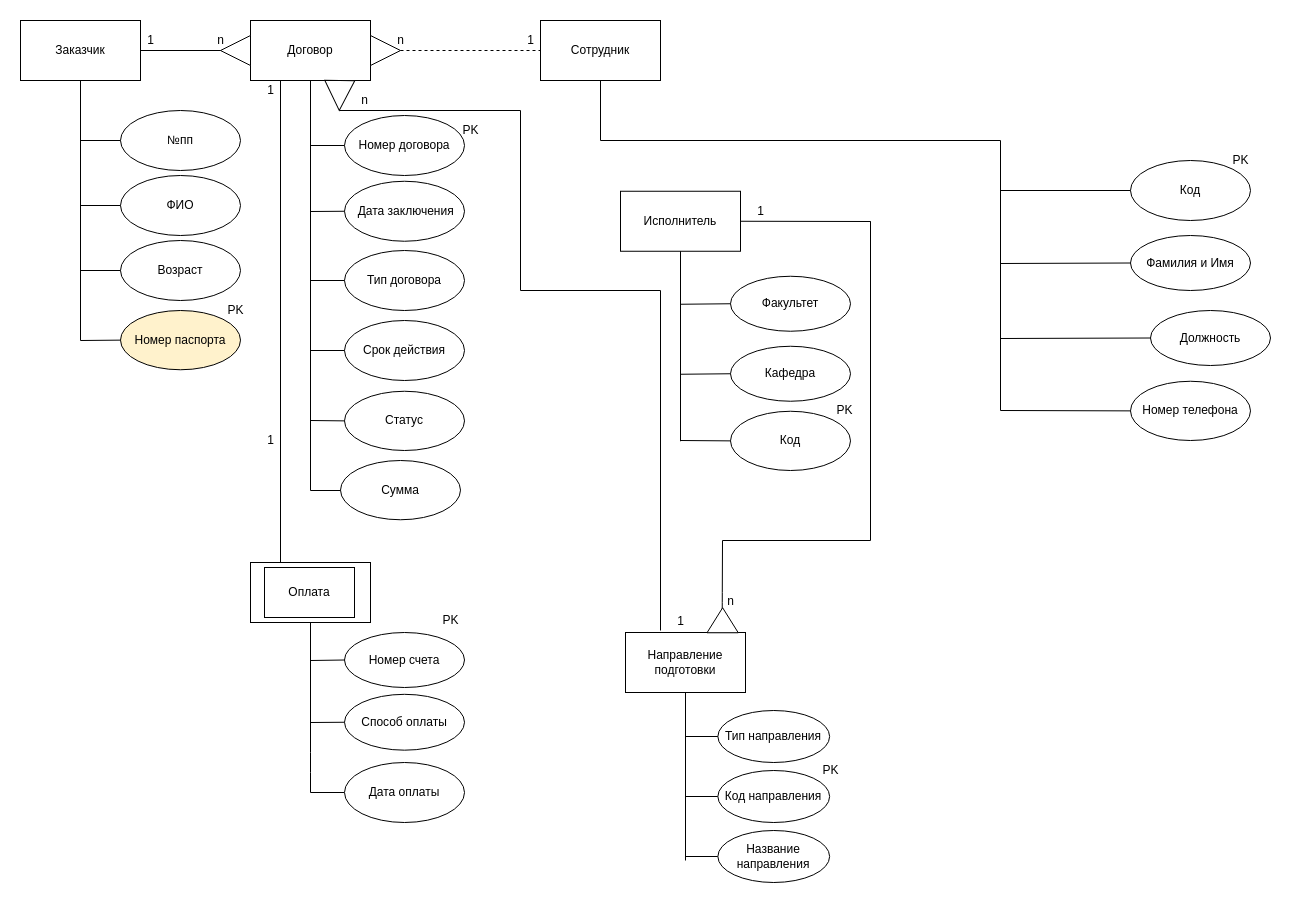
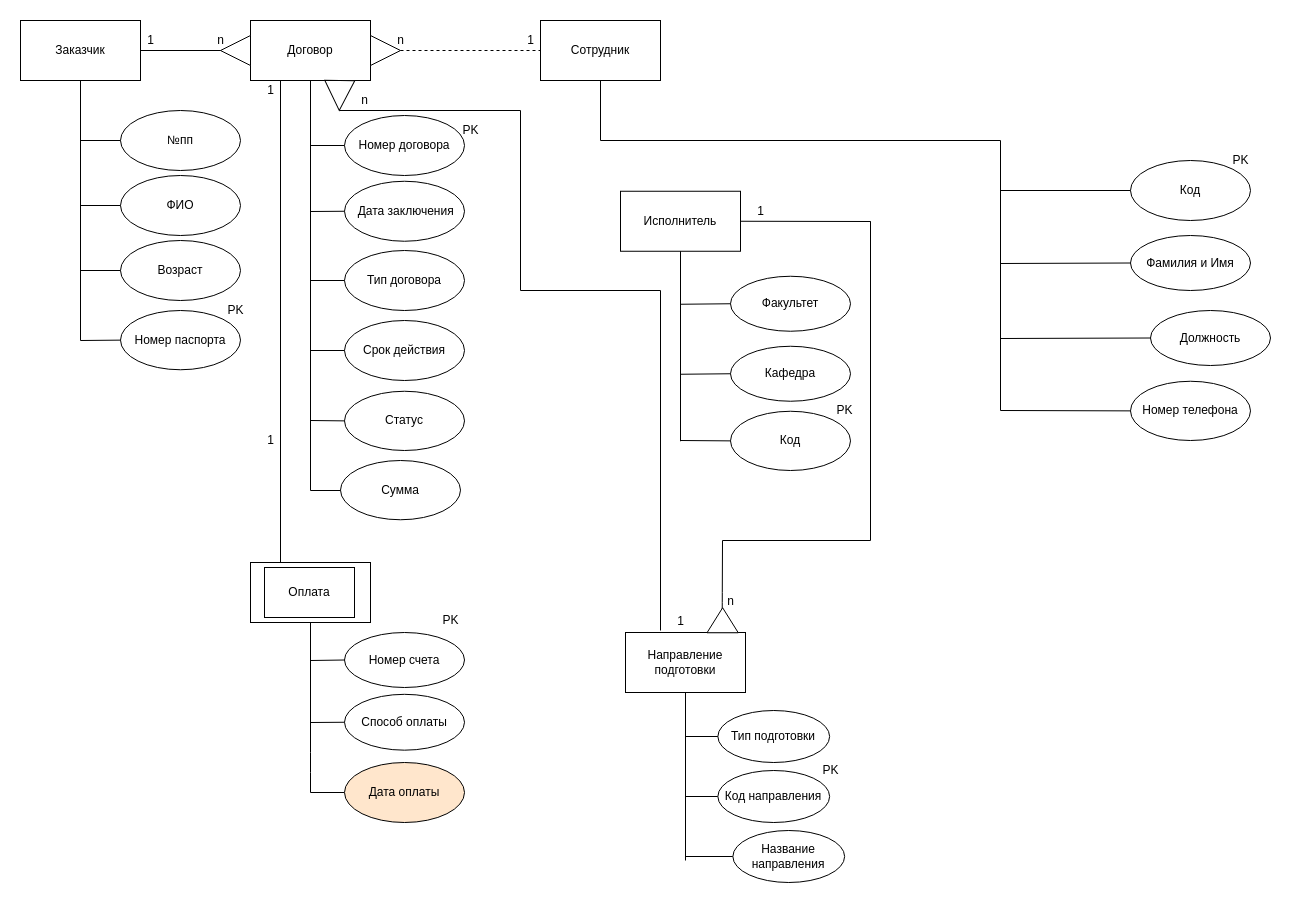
(181, 340) -> (181, 340)
(774, 737) -> (774, 737)
(405, 793) -> (405, 793)
(774, 857) -> (789, 857)
